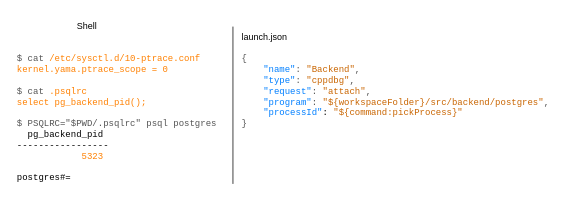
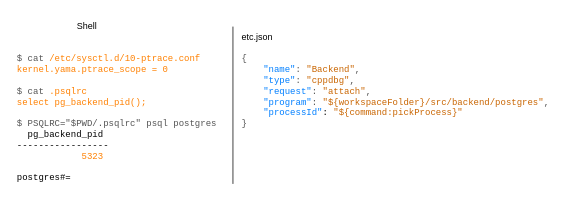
(267, 38) -> (261, 38)
